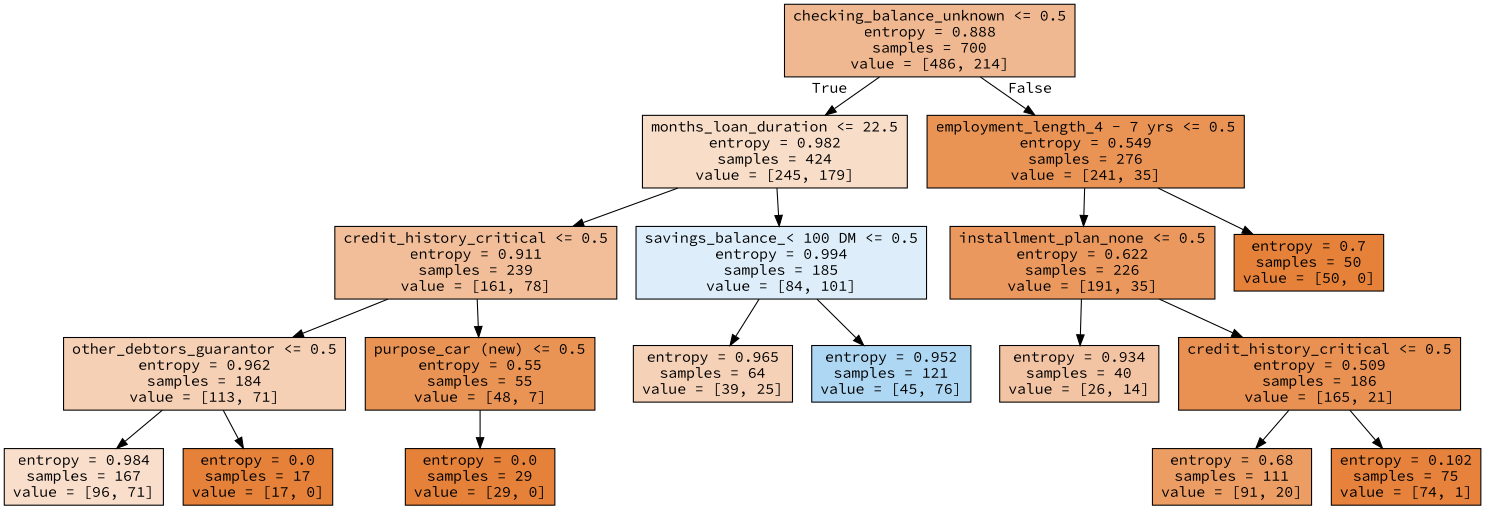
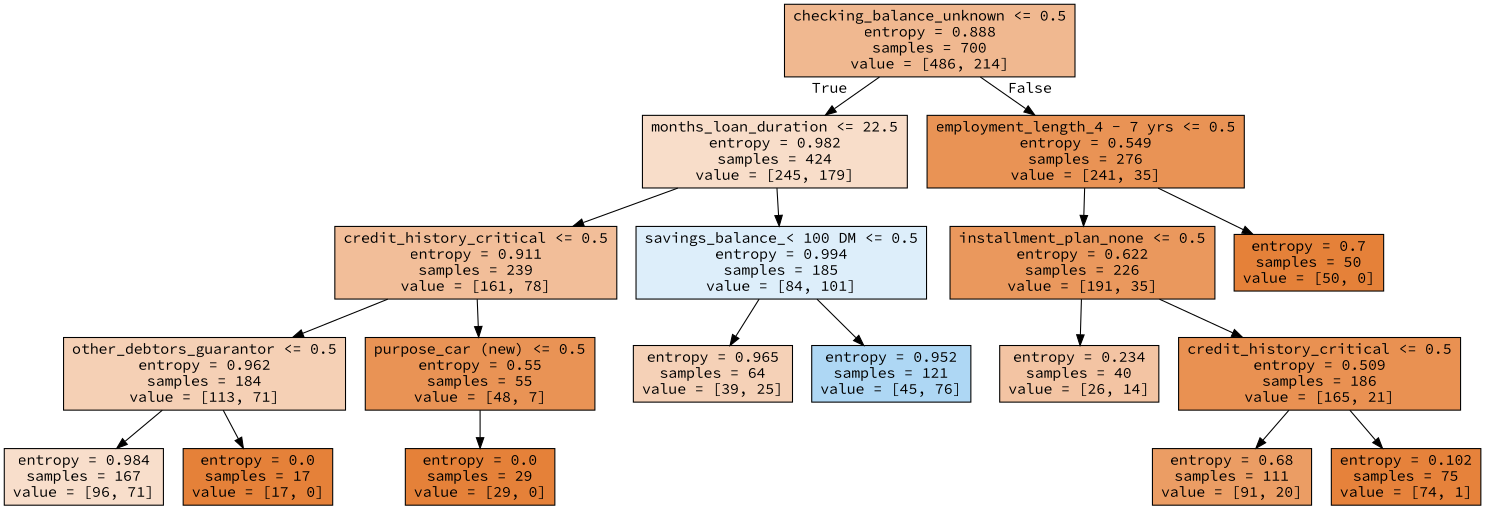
(1079, 374) -> (1079, 374)
